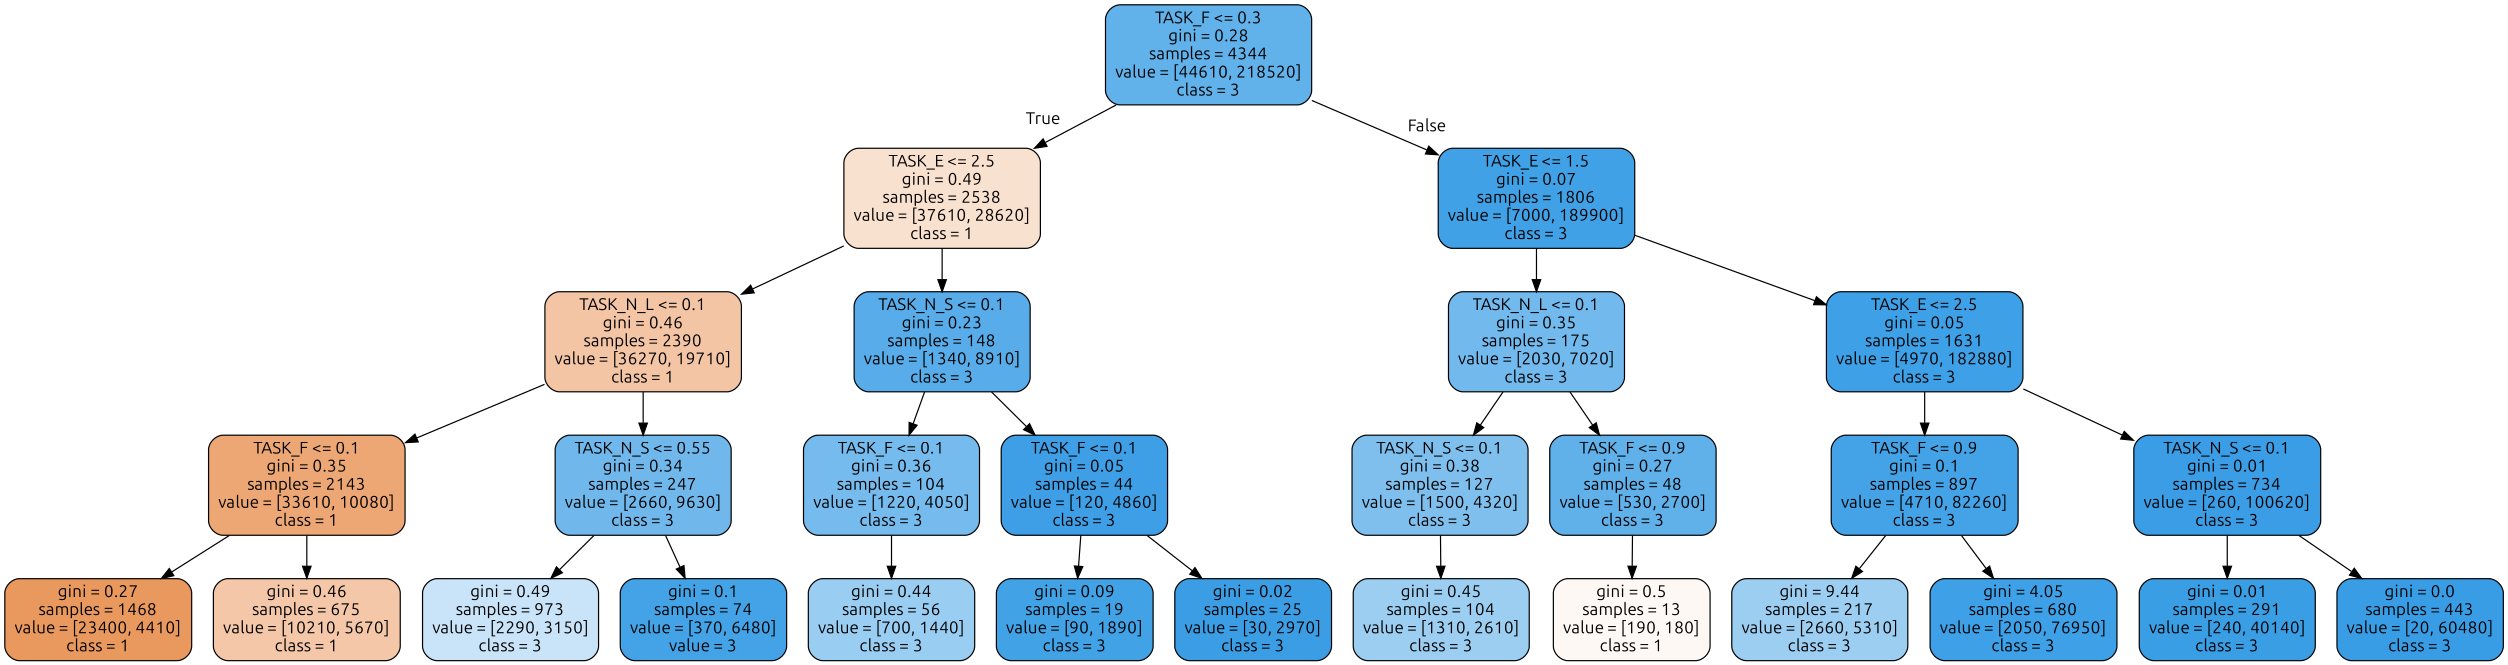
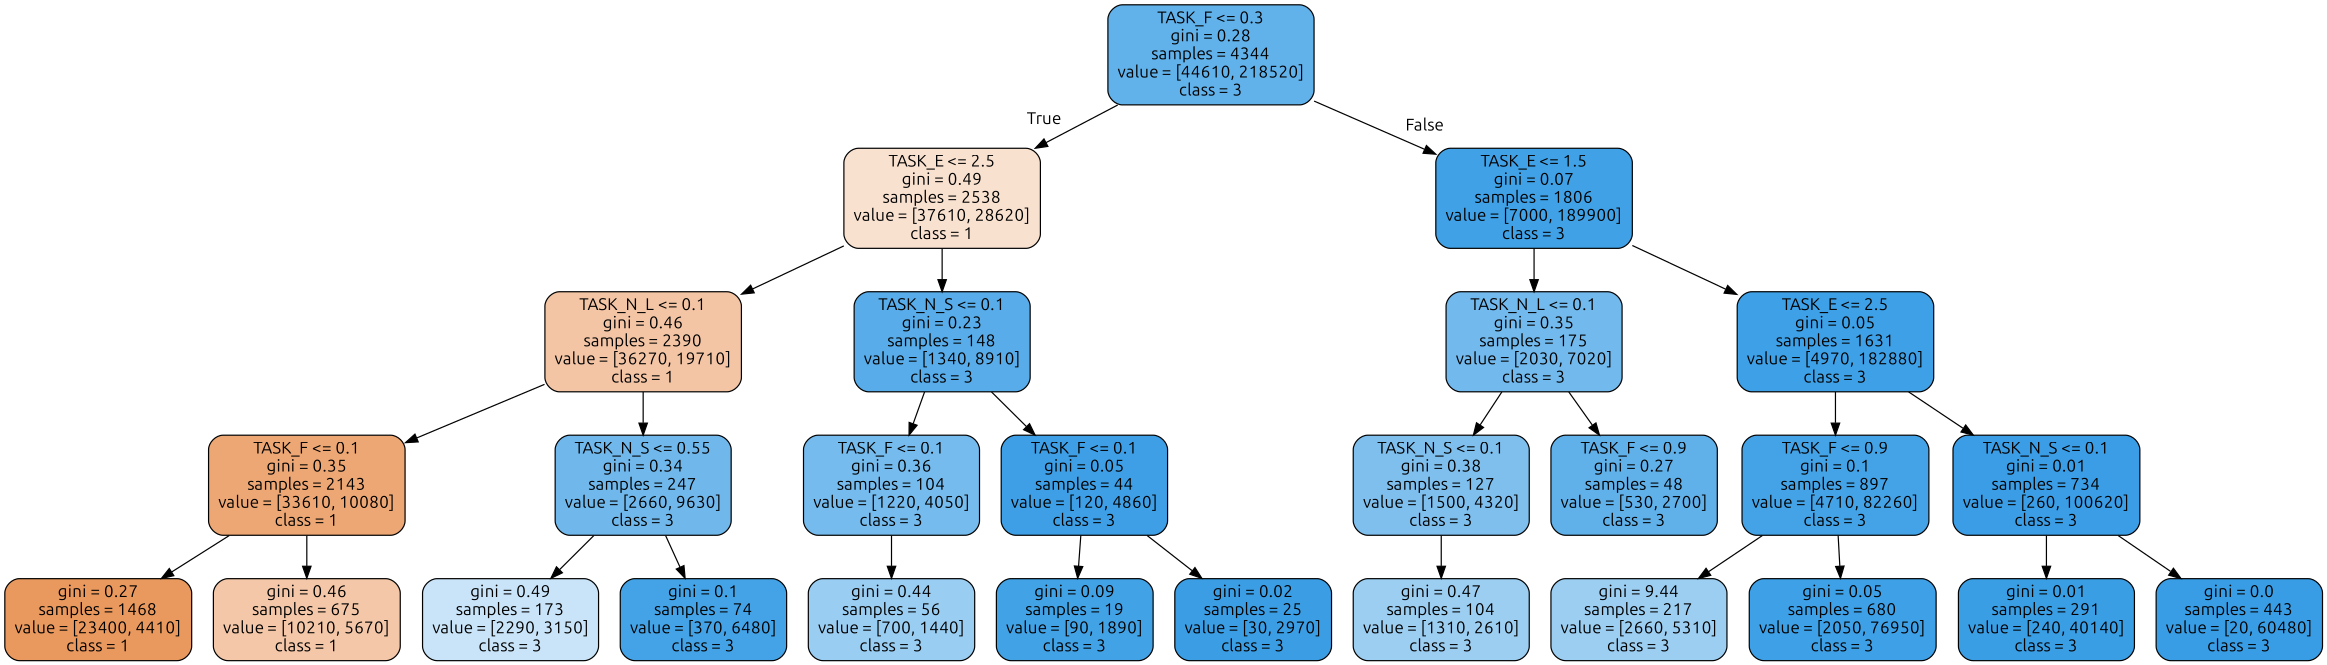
(511, 620) -> (511, 620)
(703, 620) -> (703, 620)
(1441, 620) -> (1441, 620)
(1632, 620) -> none
(2024, 620) -> (1843, 620)
